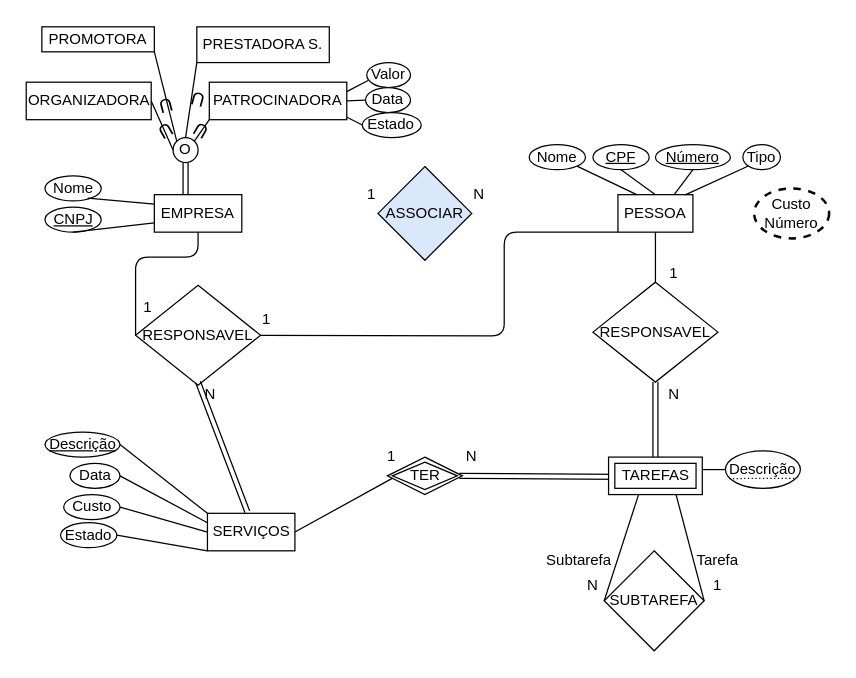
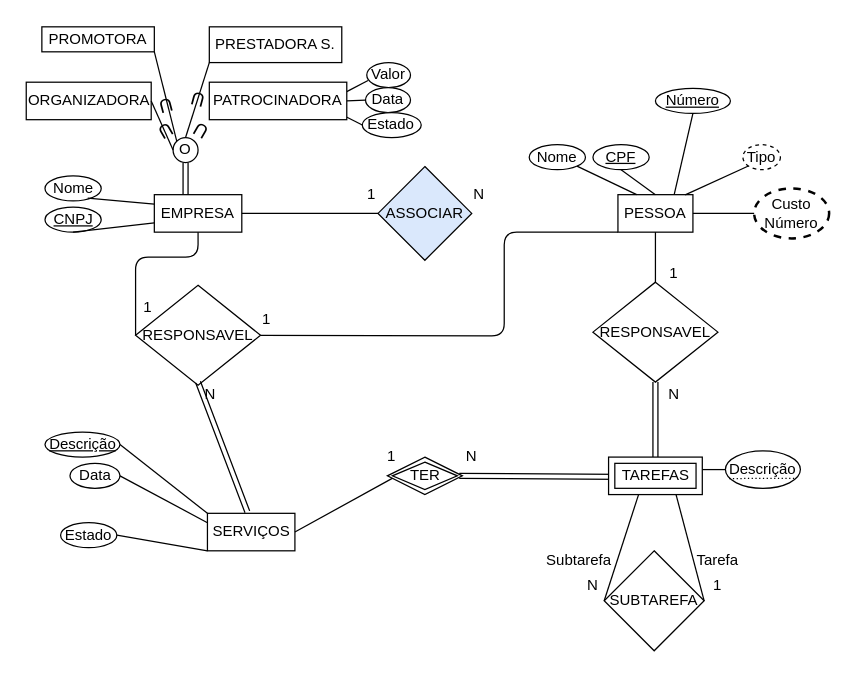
(263, 44) -> (276, 44)
(202, 130) -> none
(693, 157) -> (693, 101)
(762, 157) -> (762, 157)
none -> (310, 213)
none -> (723, 213)
(92, 507) -> none
(163, 519) -> none
